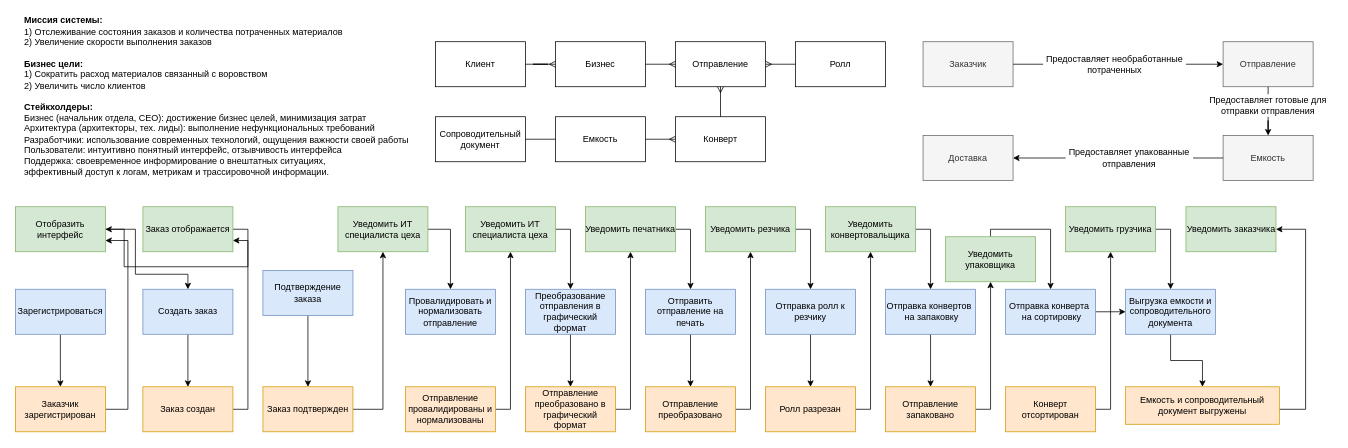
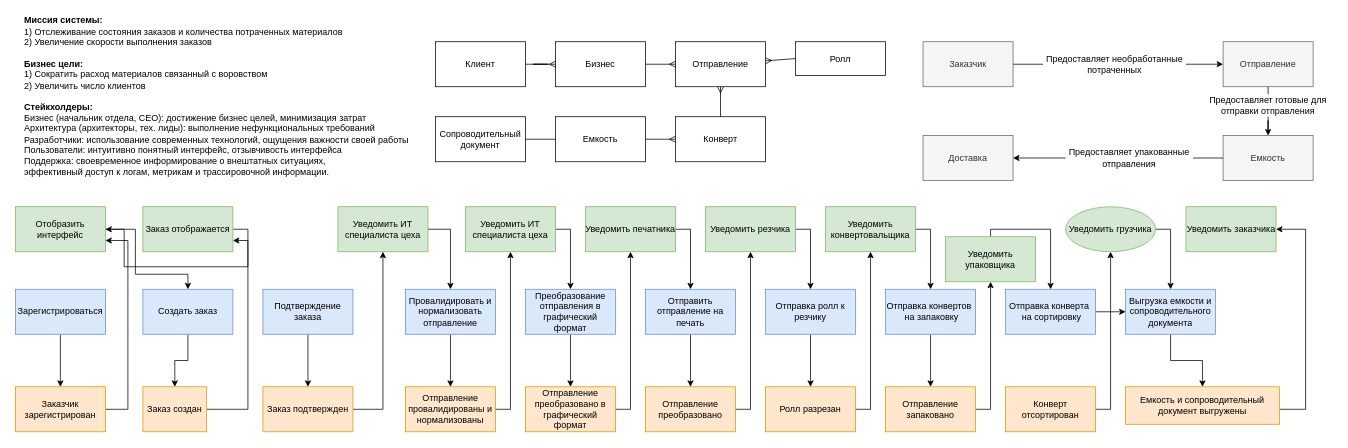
(840, 64) -> (840, 59)
(1110, 229) -> (1110, 229)
(308, 293) -> (308, 312)
none -> (450, 357)
(188, 409) -> (175, 409)
